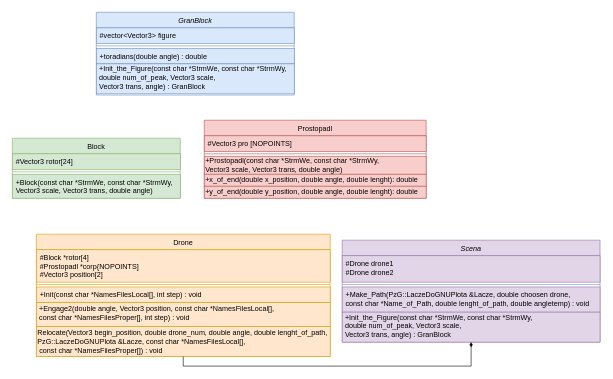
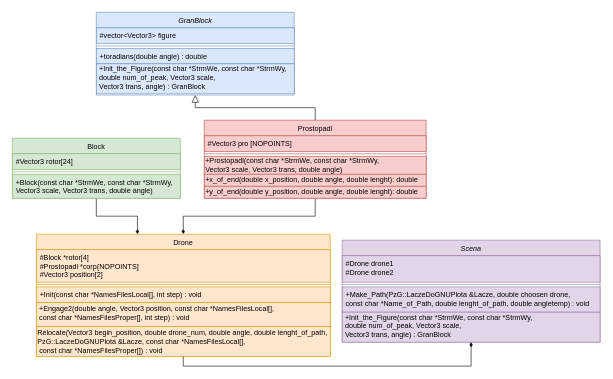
none -> (259, 108)
none -> (183, 216)
none -> (137, 221)
